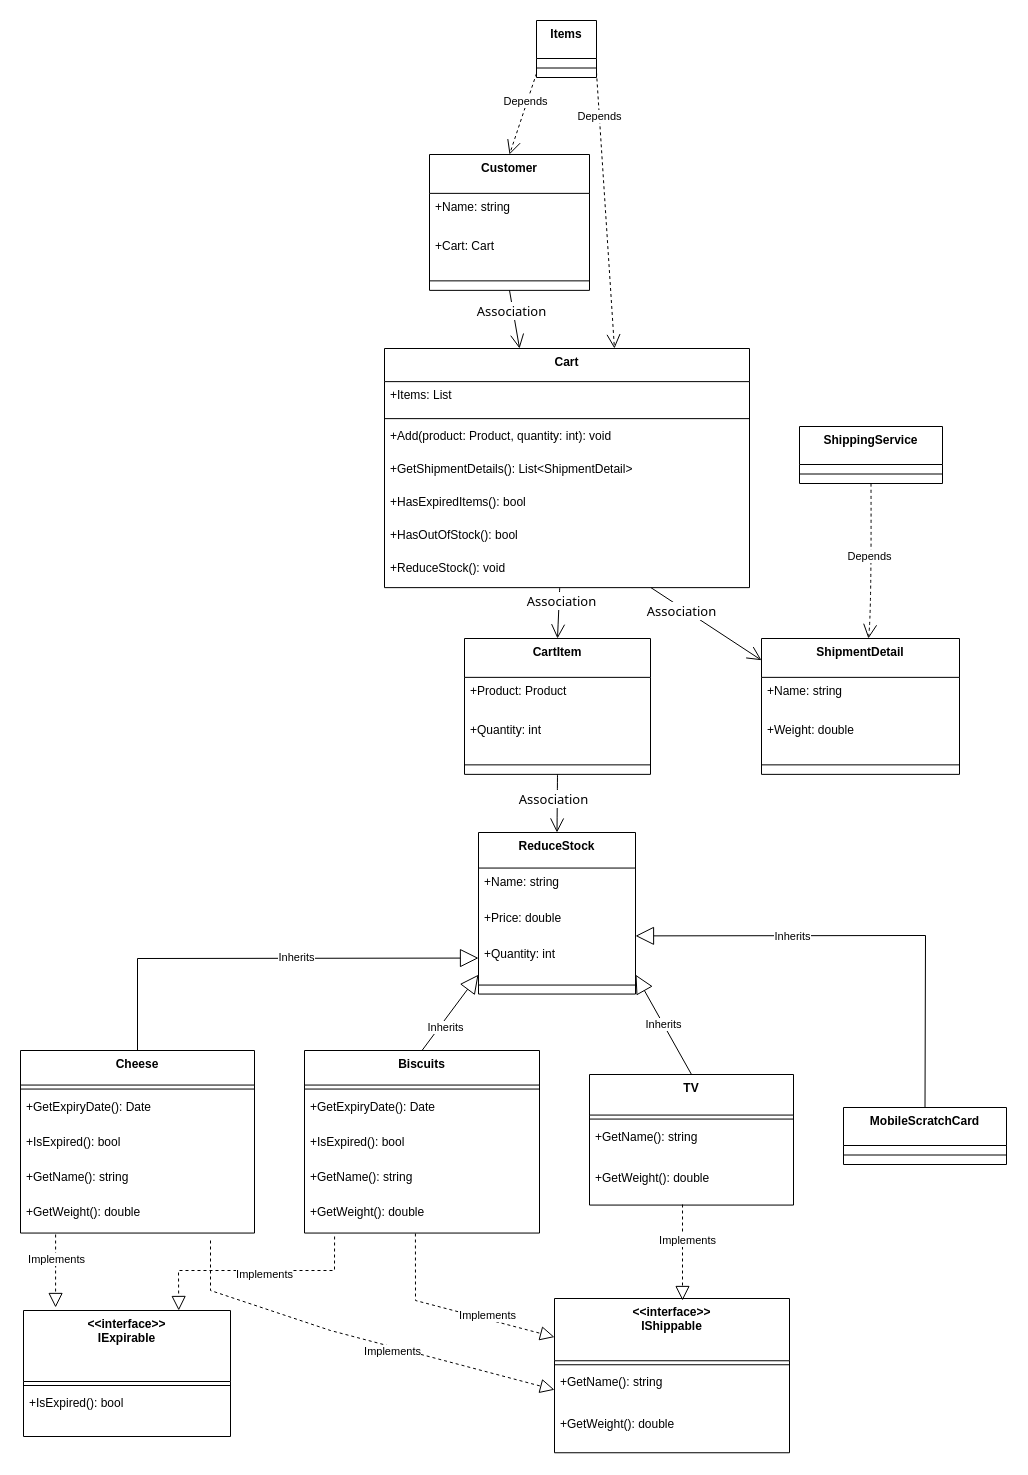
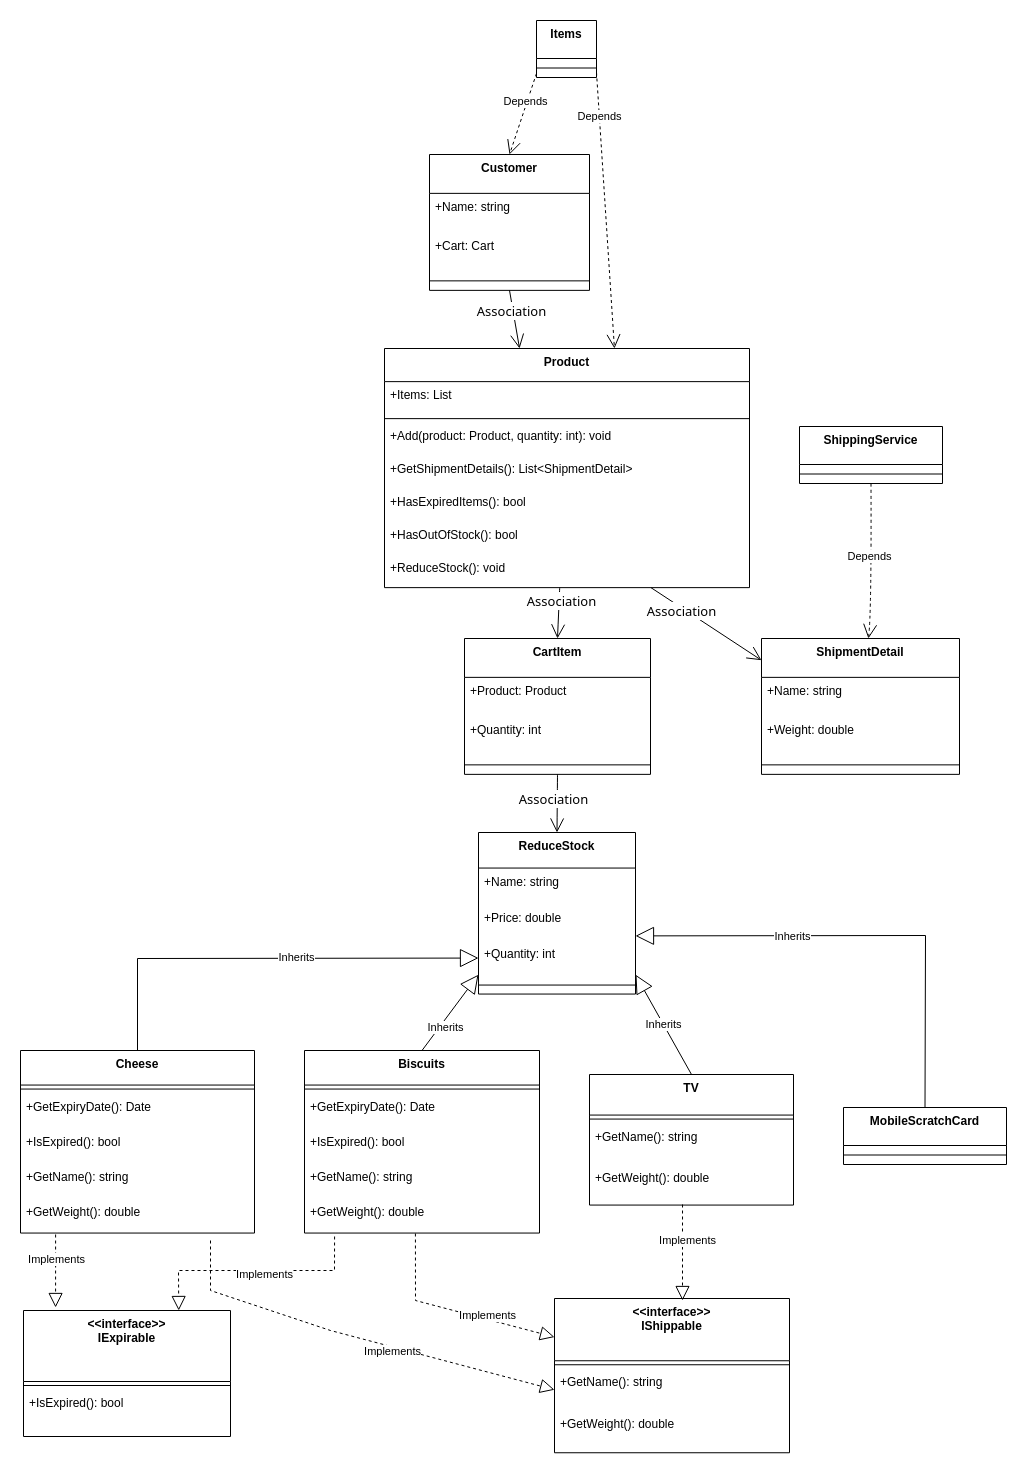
(567, 362) -> (567, 362)
